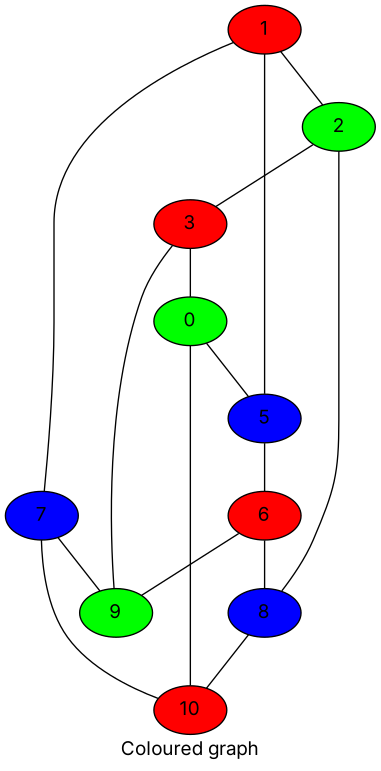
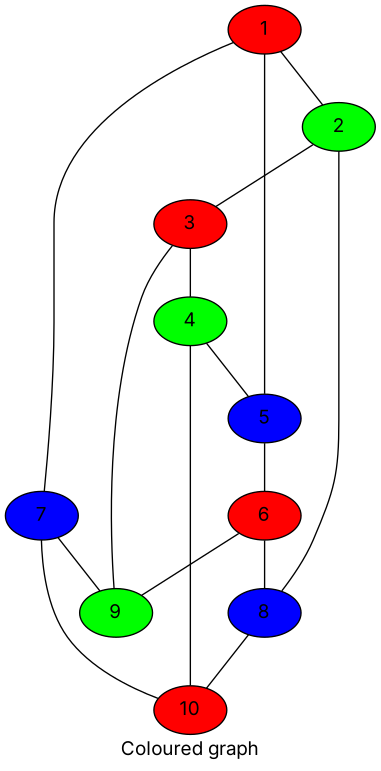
(190, 321) -> (190, 321)
